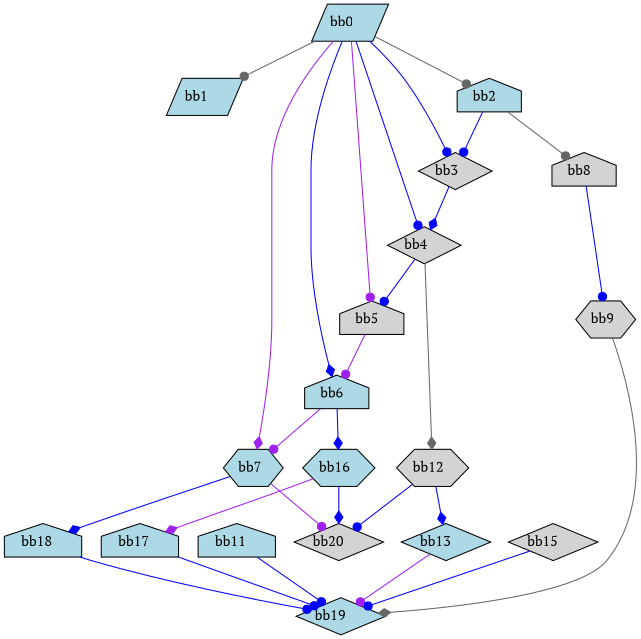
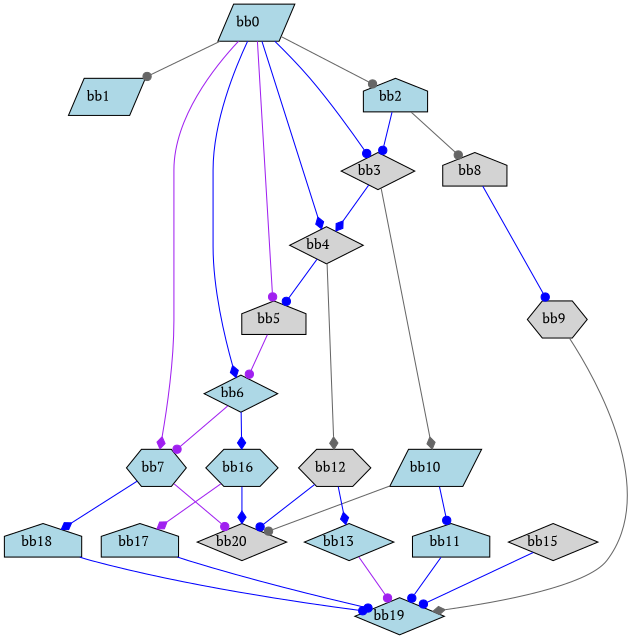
(386, 131) -> (290, 129)
(337, 394) -> (241, 394)
none -> (436, 468)
